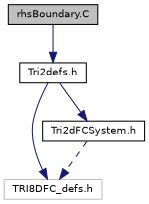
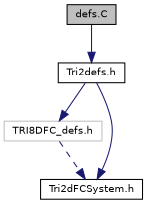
(53, 15) -> (92, 15)
(76, 156) -> (69, 156)
